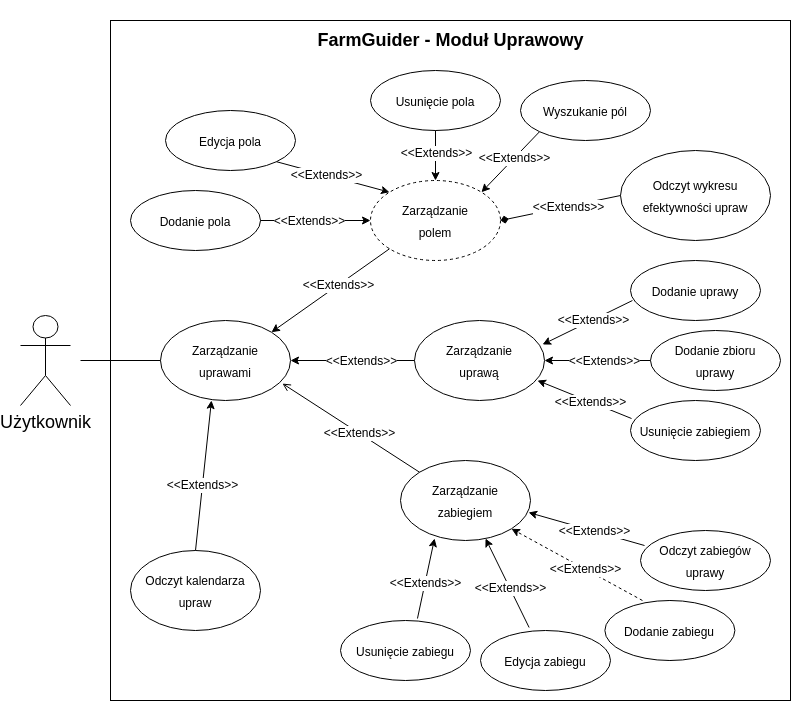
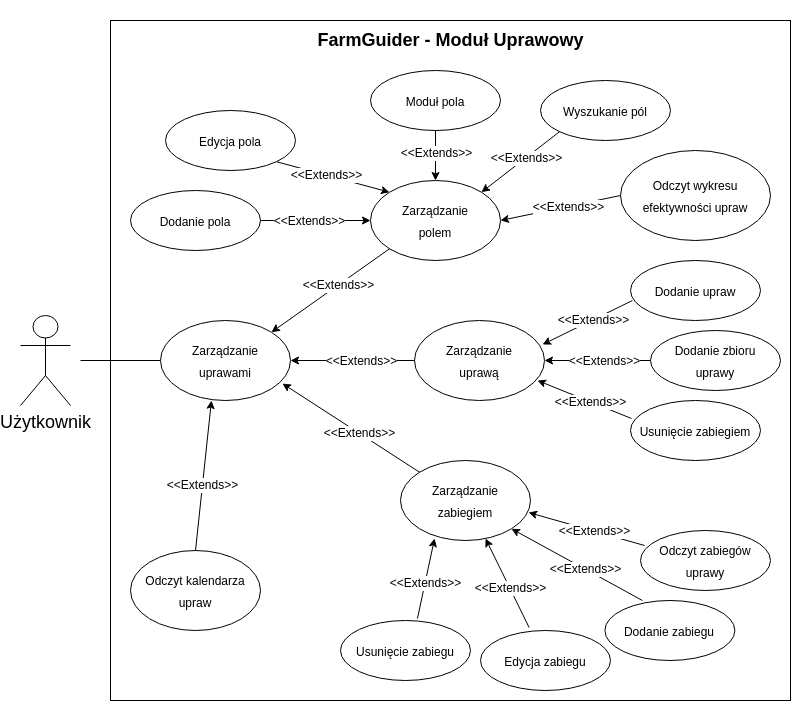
(436, 101) -> (436, 101)
(586, 111) -> (606, 111)
(509, 219) -> (509, 219)
(436, 221) -> (436, 221)
(696, 291) -> (696, 291)
(287, 386) -> (289, 388)
(544, 547) -> (544, 547)
